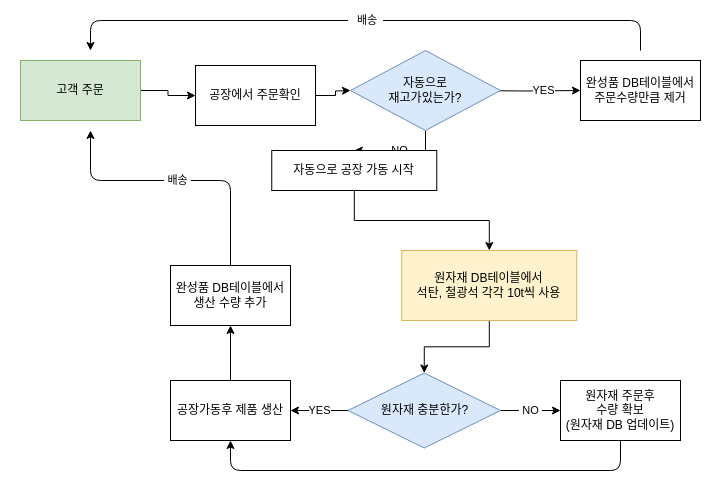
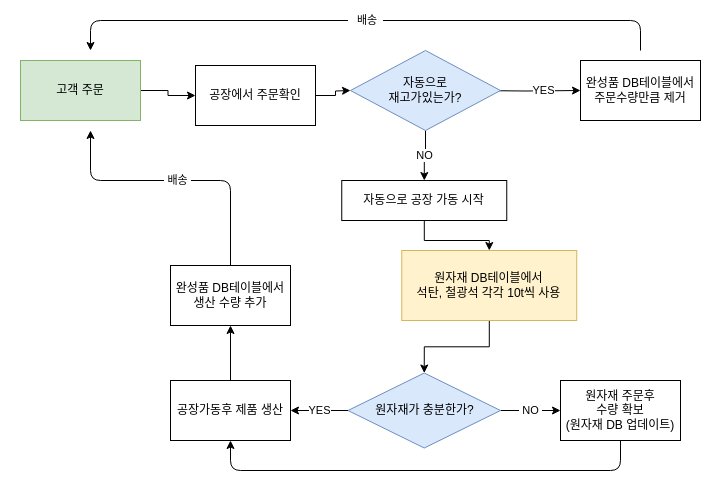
(354, 171) -> (424, 201)
(425, 411) -> (425, 411)
